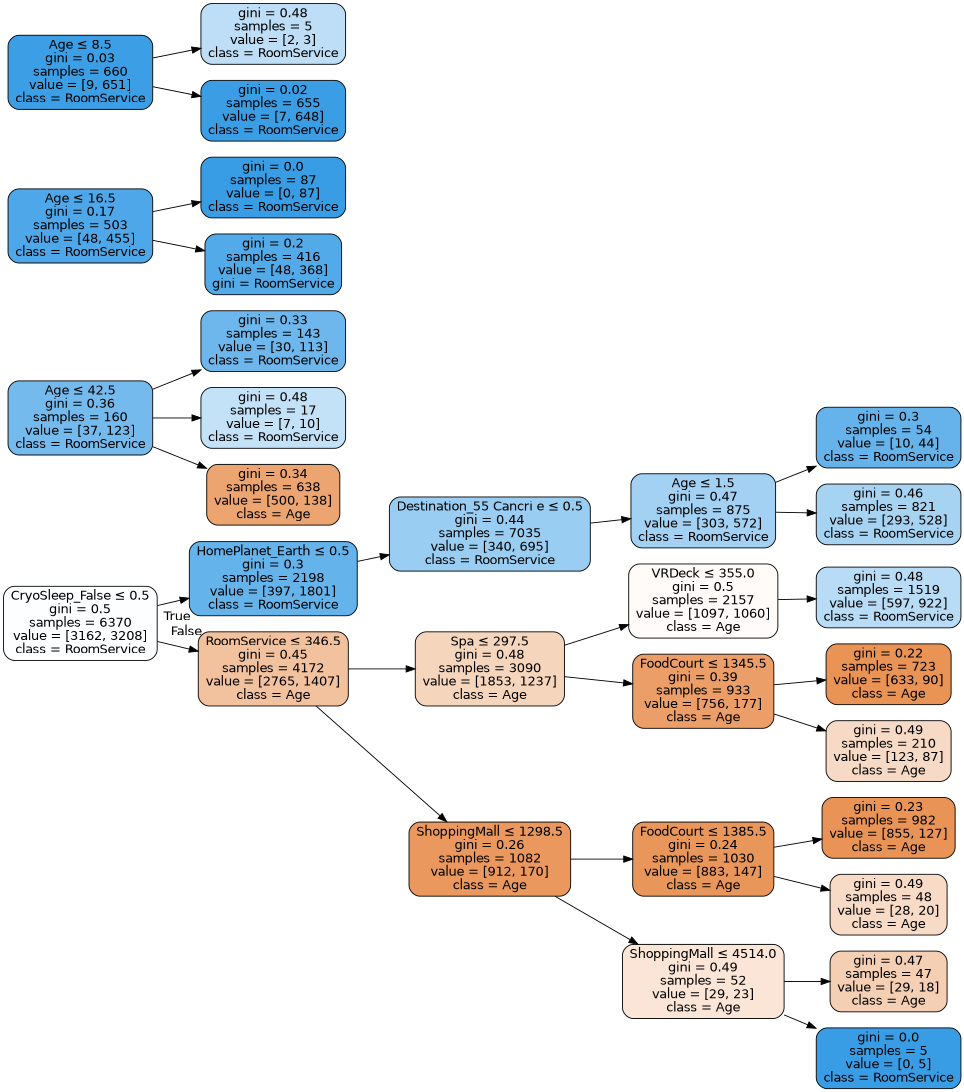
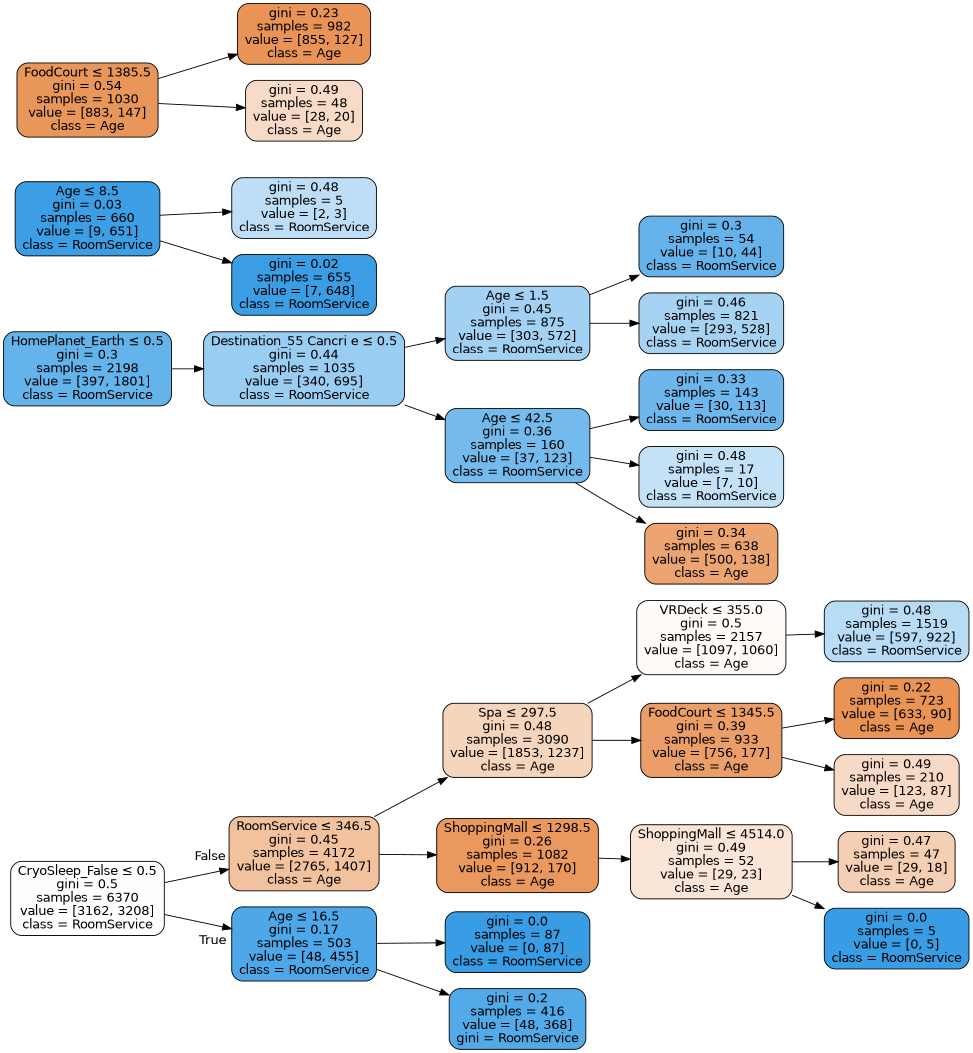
none -> (420, 411)
(703, 497) -> (518, 309)
(490, 534) -> (304, 368)
(169, 603) -> (194, 921)
(703, 845) -> (88, 86)
(597, 859) -> none
